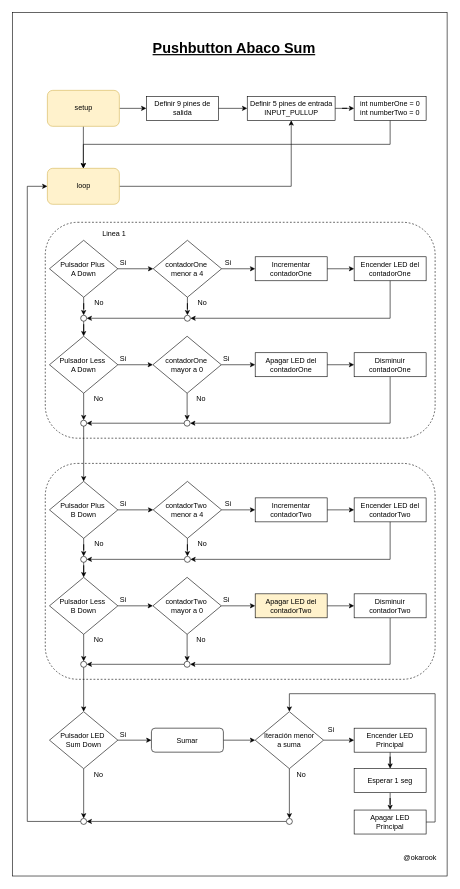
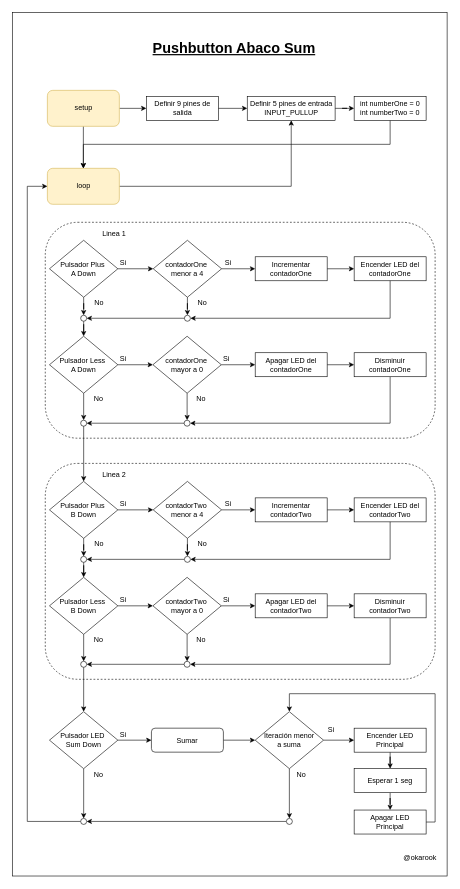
none -> (114, 475)
(291, 606) -> (291, 606)
